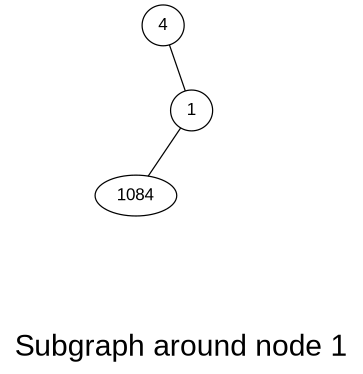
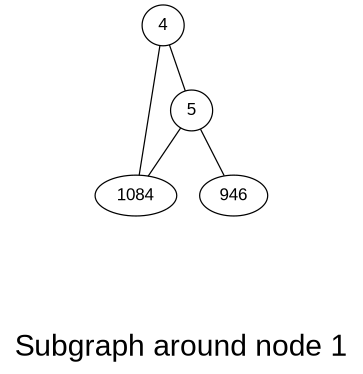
none -> (150, 110)
(192, 110) -> (192, 110)
none -> (234, 196)
